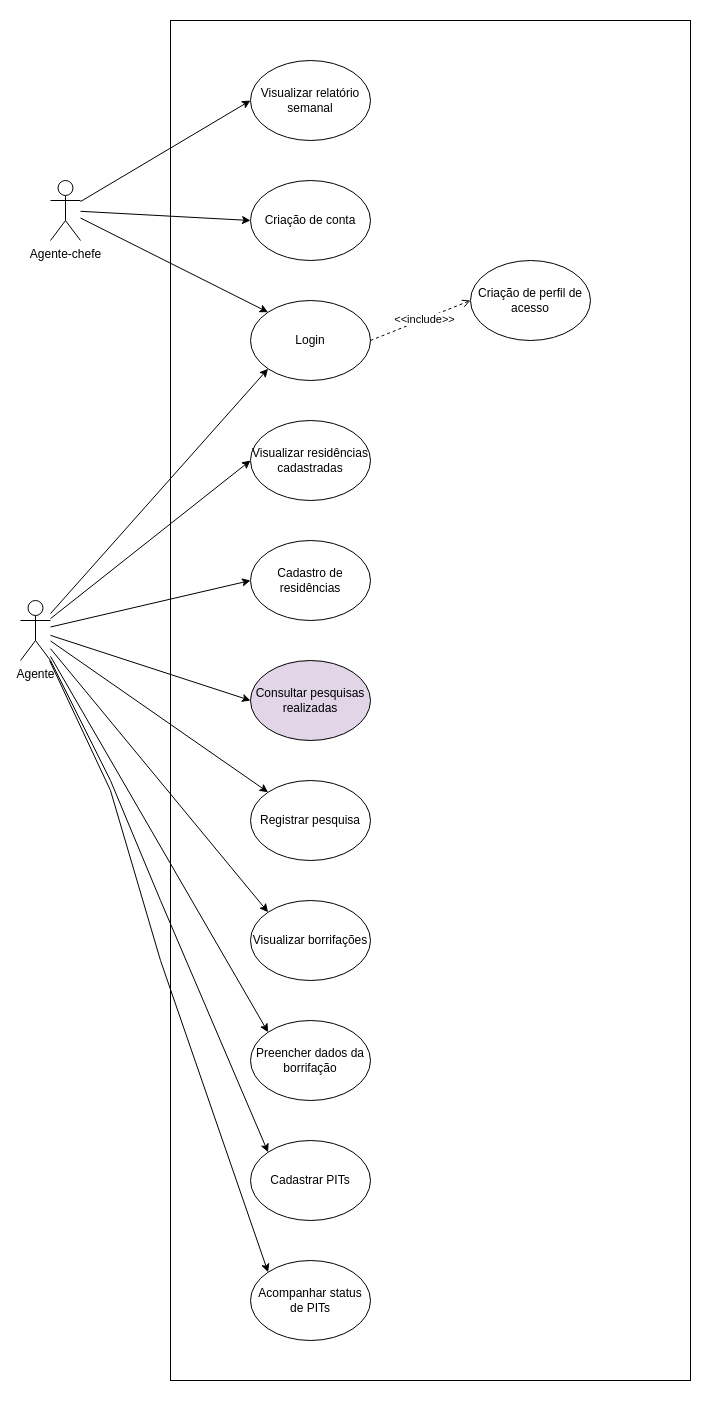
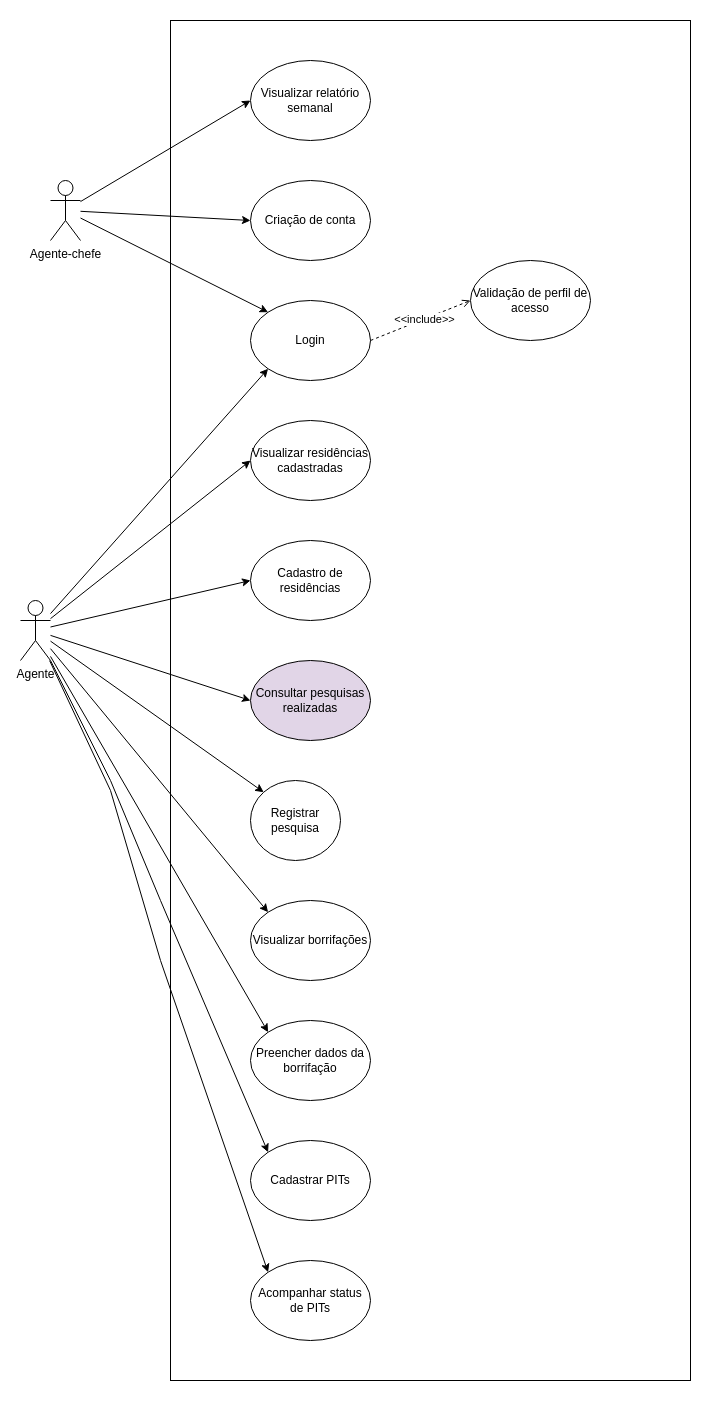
(531, 301) -> (531, 301)
(311, 821) -> (296, 821)
